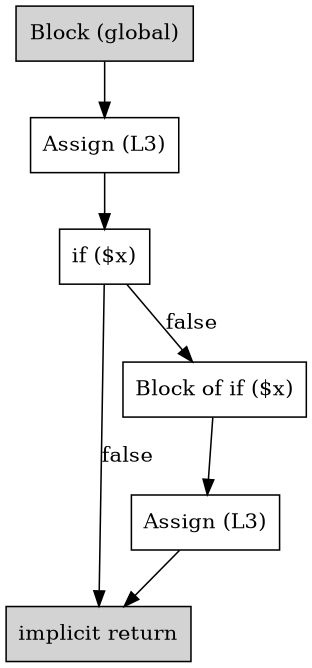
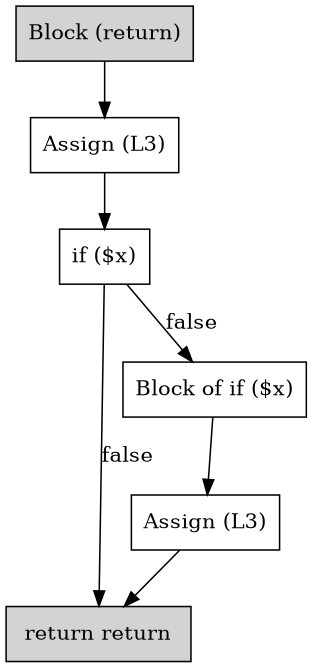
(105, 34) -> (105, 34)
(99, 634) -> (99, 634)
